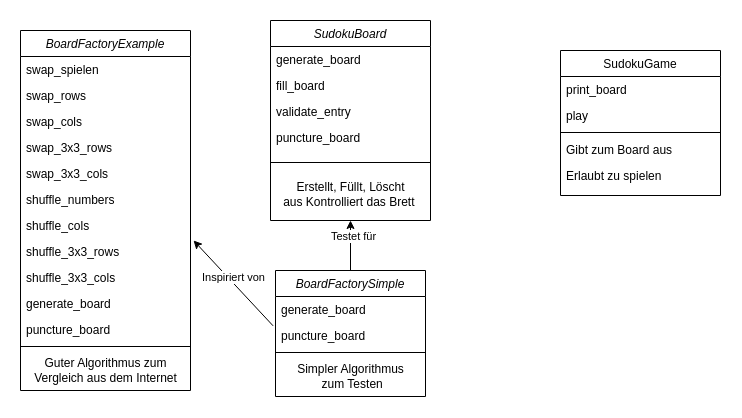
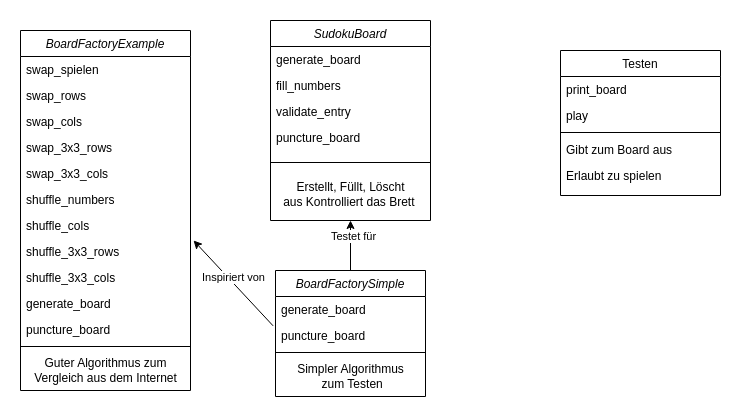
(640, 64) -> (640, 64)
(305, 86) -> (312, 86)
